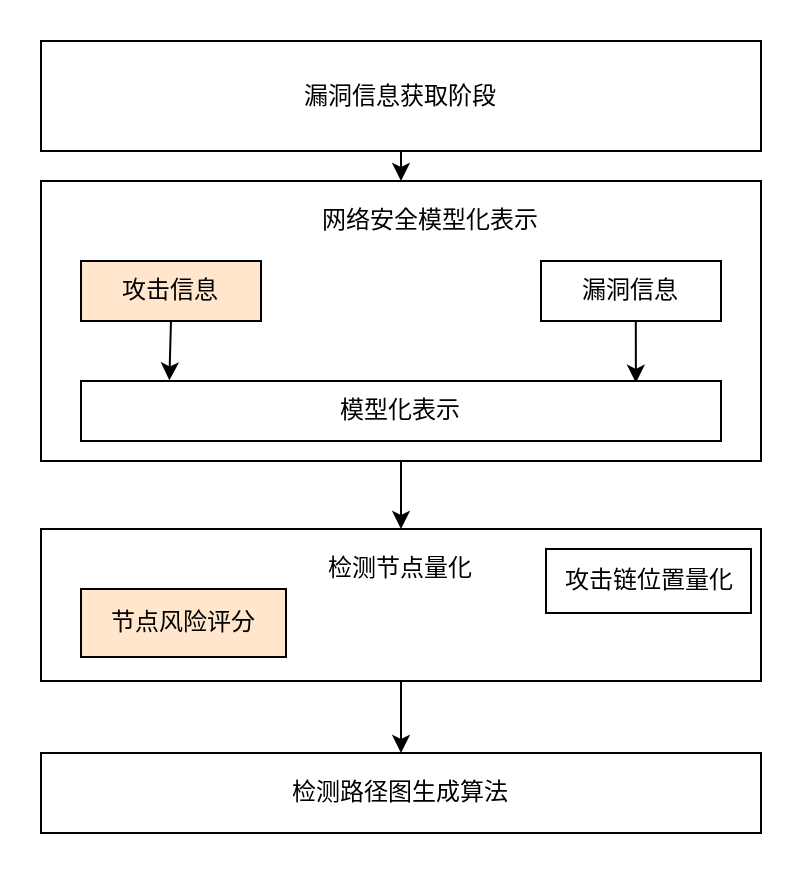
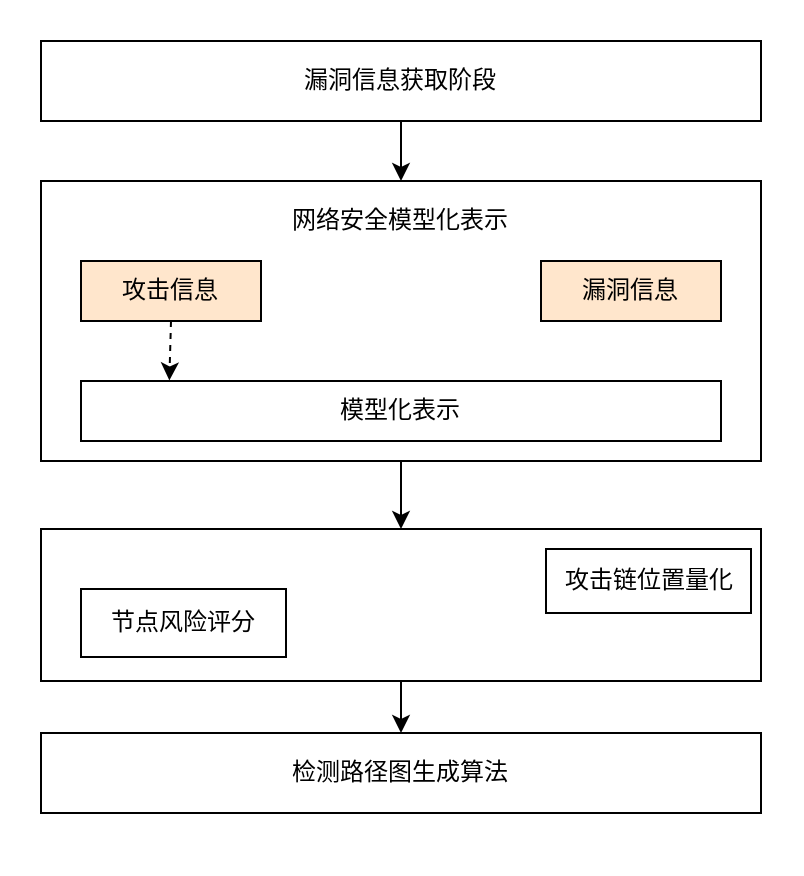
(401, 96) -> (401, 81)
(431, 221) -> (401, 221)
(631, 291) -> (631, 291)
(636, 344) -> none
(170, 345) -> (170, 345)
(401, 569) -> none
(184, 623) -> (184, 623)
(401, 793) -> (401, 773)
